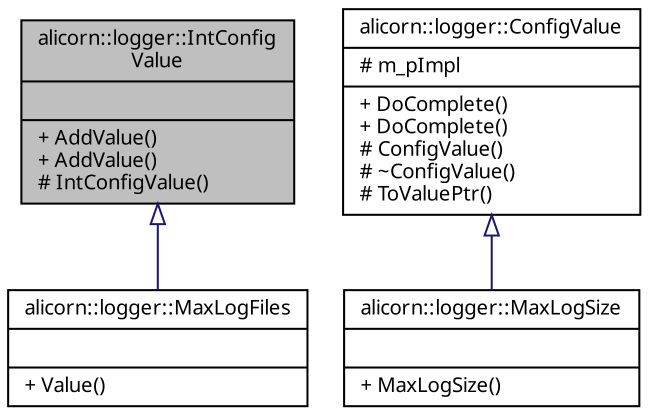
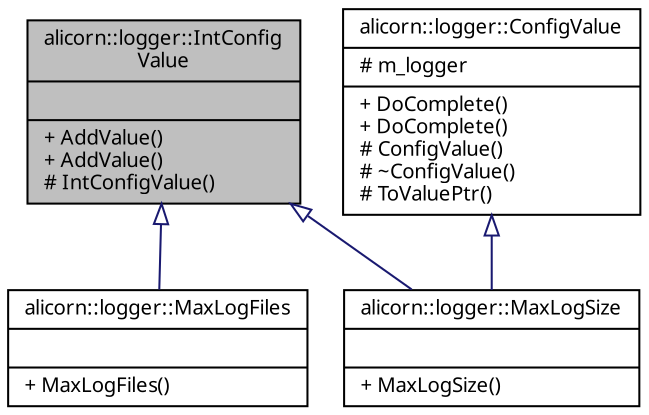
(410, 66) -> (414, 66)
none -> (360, 253)
(65, 386) -> (98, 386)
